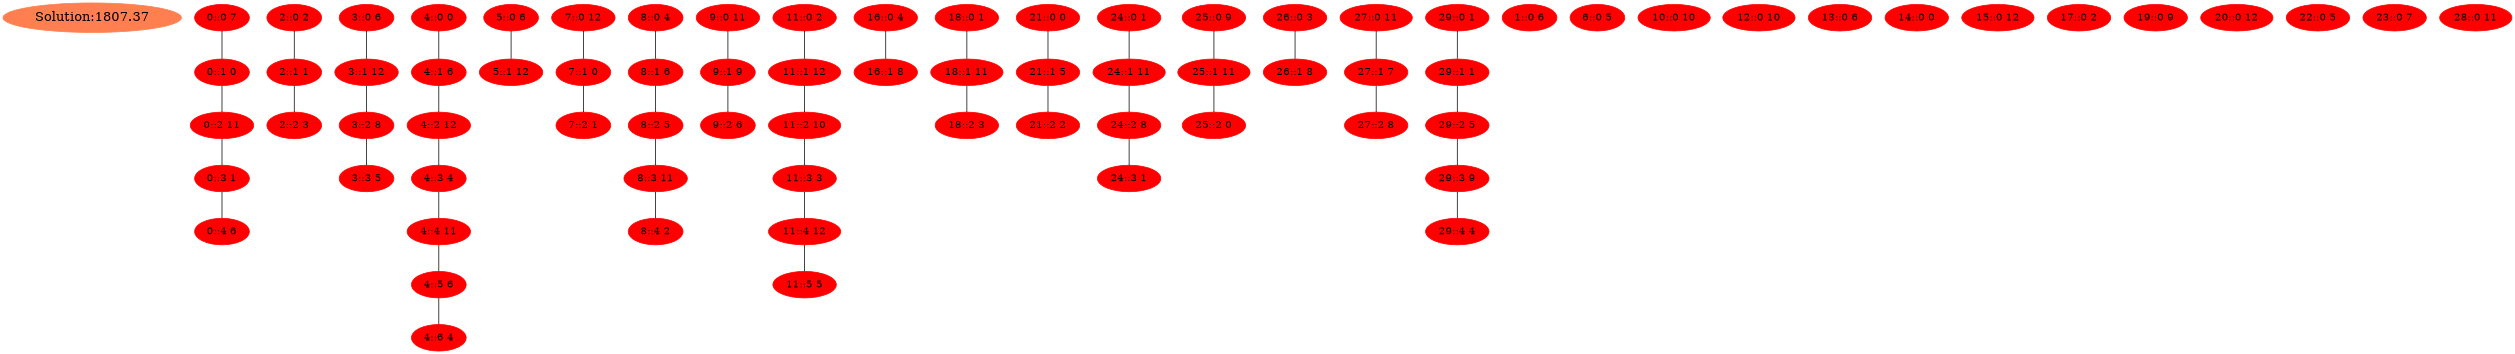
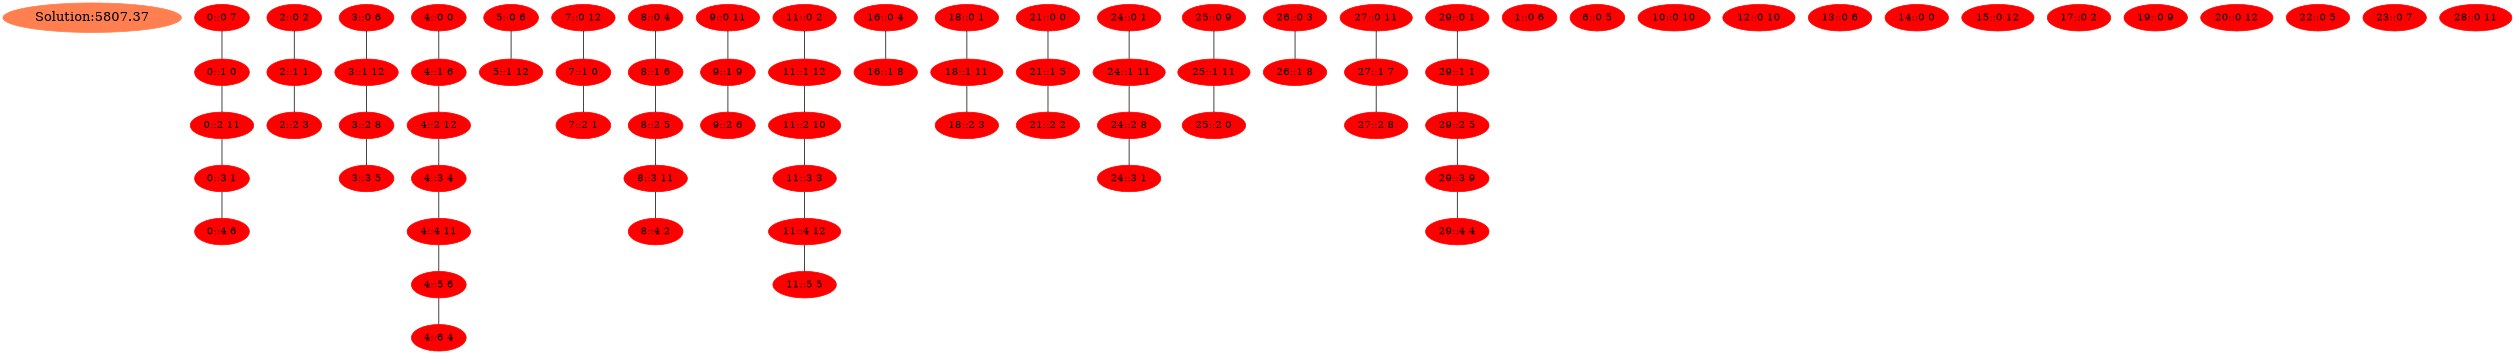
(92, 18) -> (92, 18)
